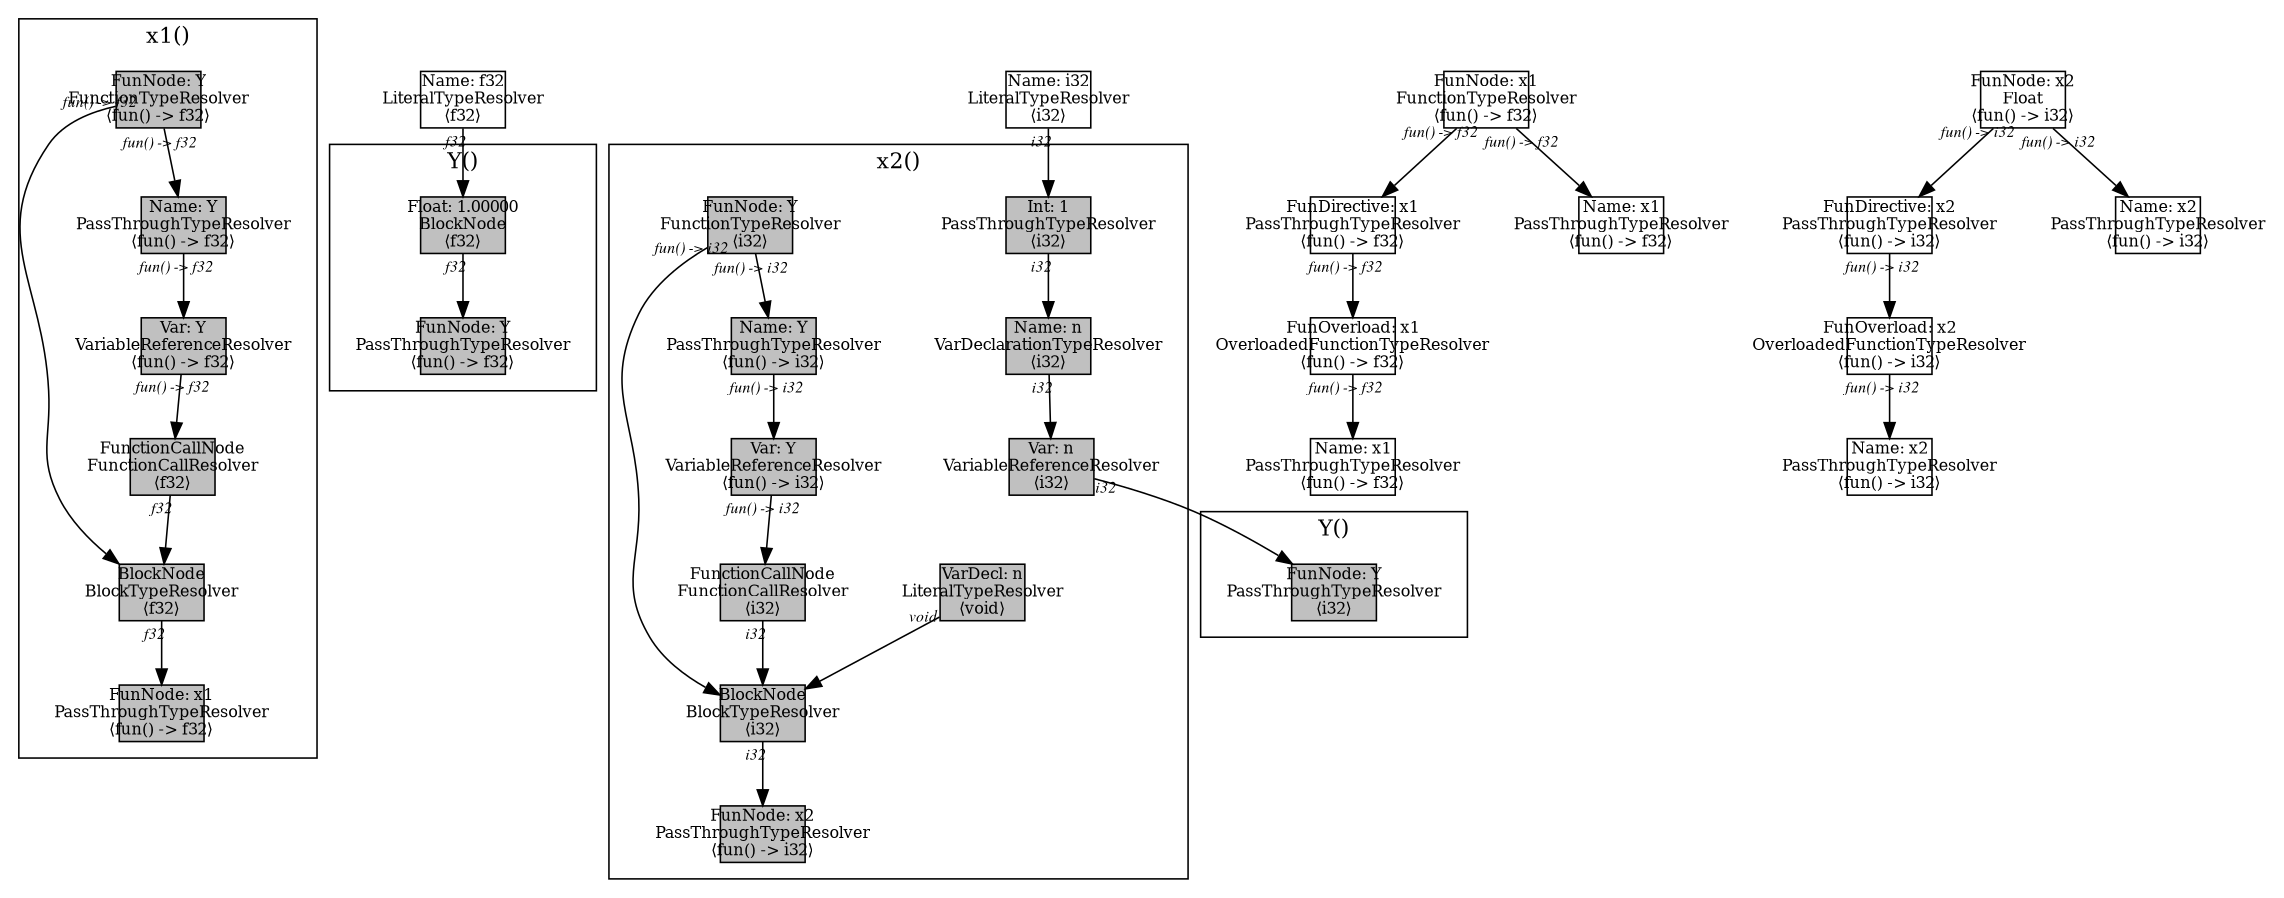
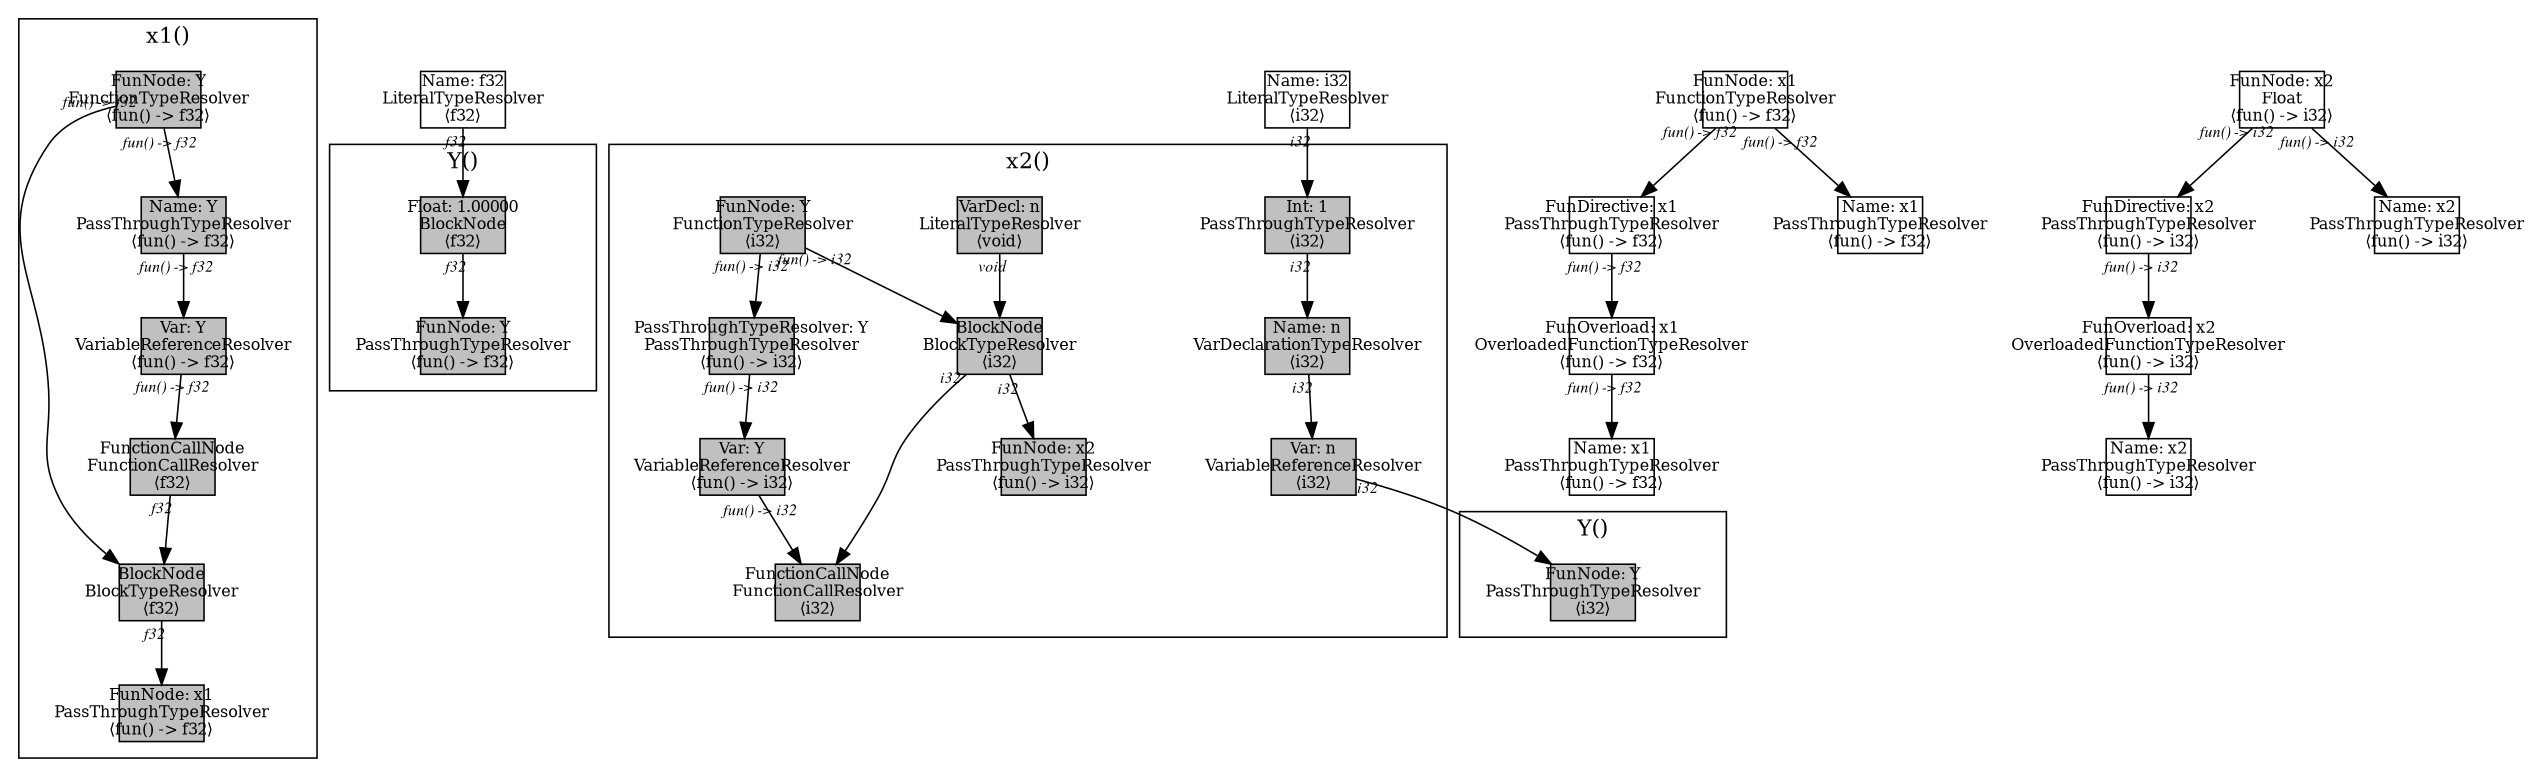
(774, 346) -> (752, 346)
(763, 645) -> (896, 456)
